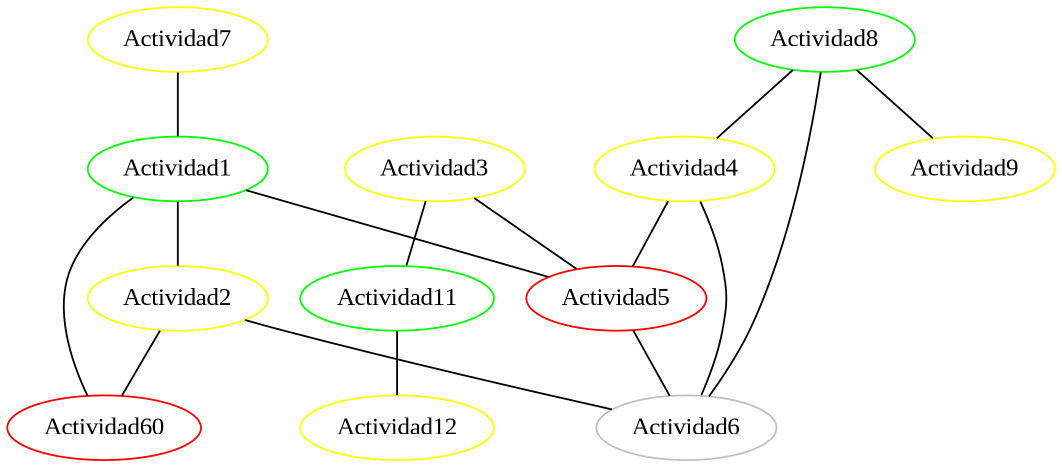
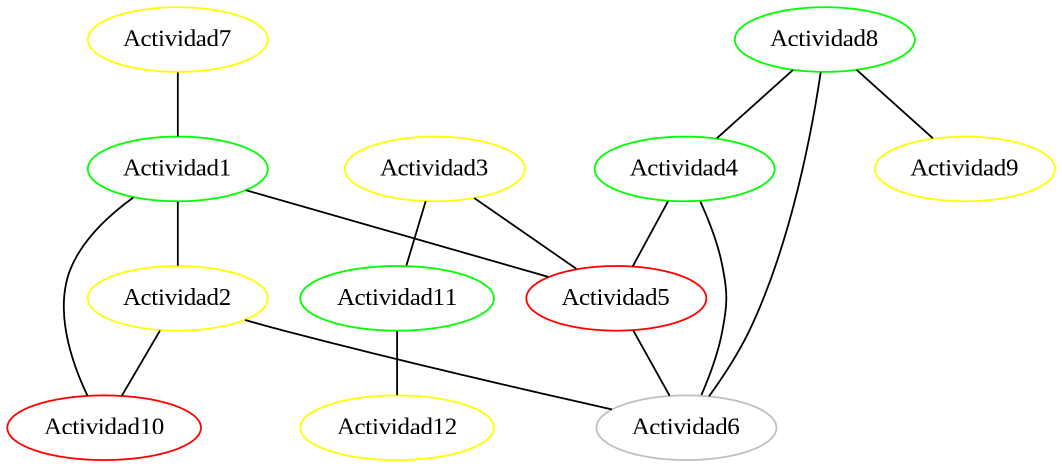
(685, 169) -> (685, 169)
(104, 428) -> (104, 428)
